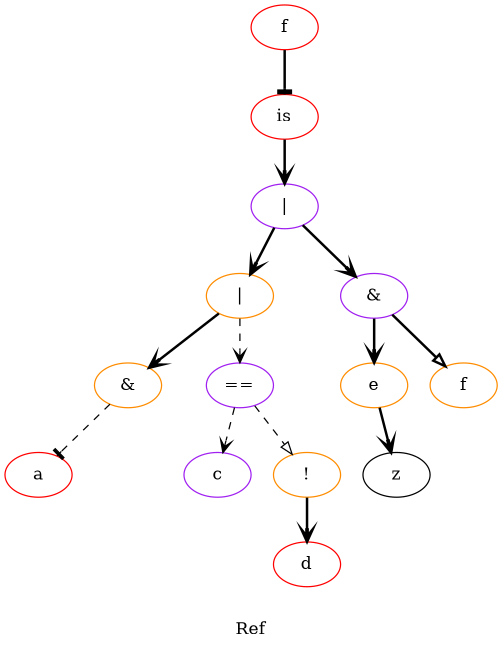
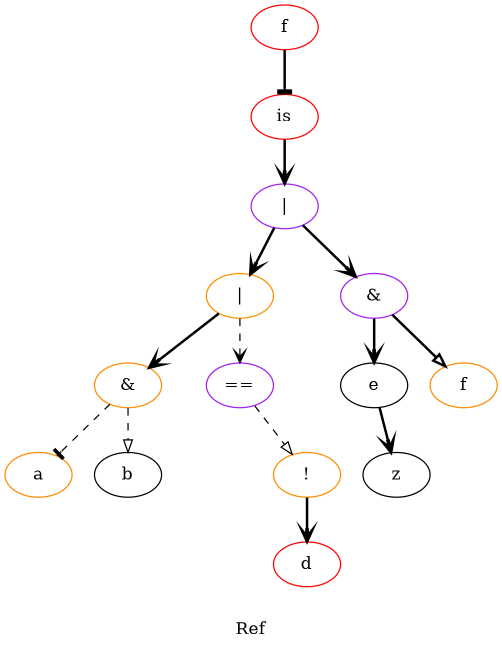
(374, 385) -> (374, 385)
(39, 475) -> (39, 475)
none -> (128, 475)
(218, 475) -> none
